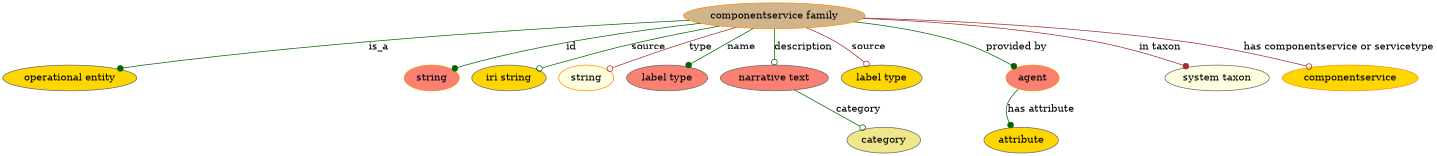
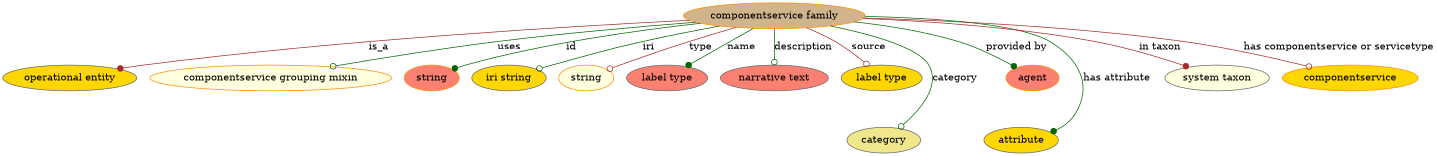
(406, 39) -> (406, 39)
(648, 47) -> (648, 47)
none -> (271, 78)
(1007, 104) -> (1043, 38)
(827, 108) -> (915, 53)
